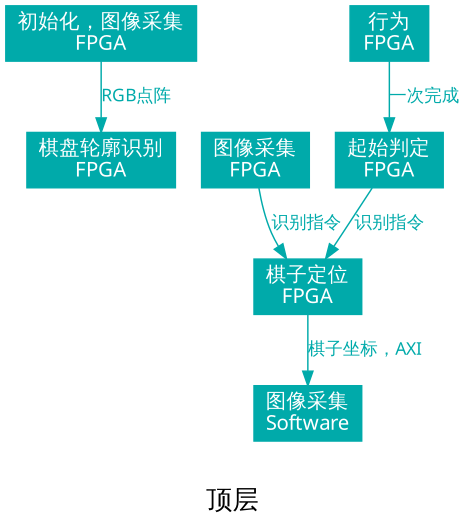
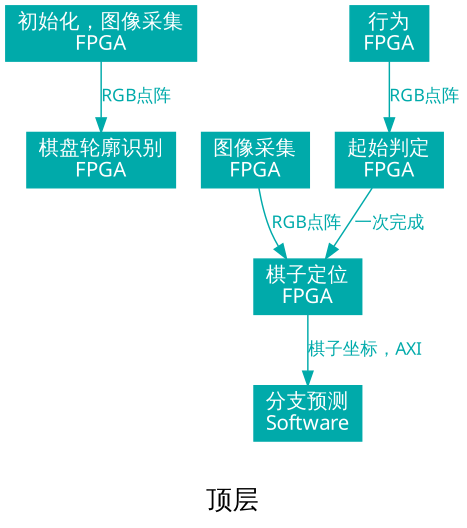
(425, 97) -> (425, 97)
(307, 223) -> (307, 223)
(390, 223) -> (390, 223)
(308, 413) -> (308, 413)
